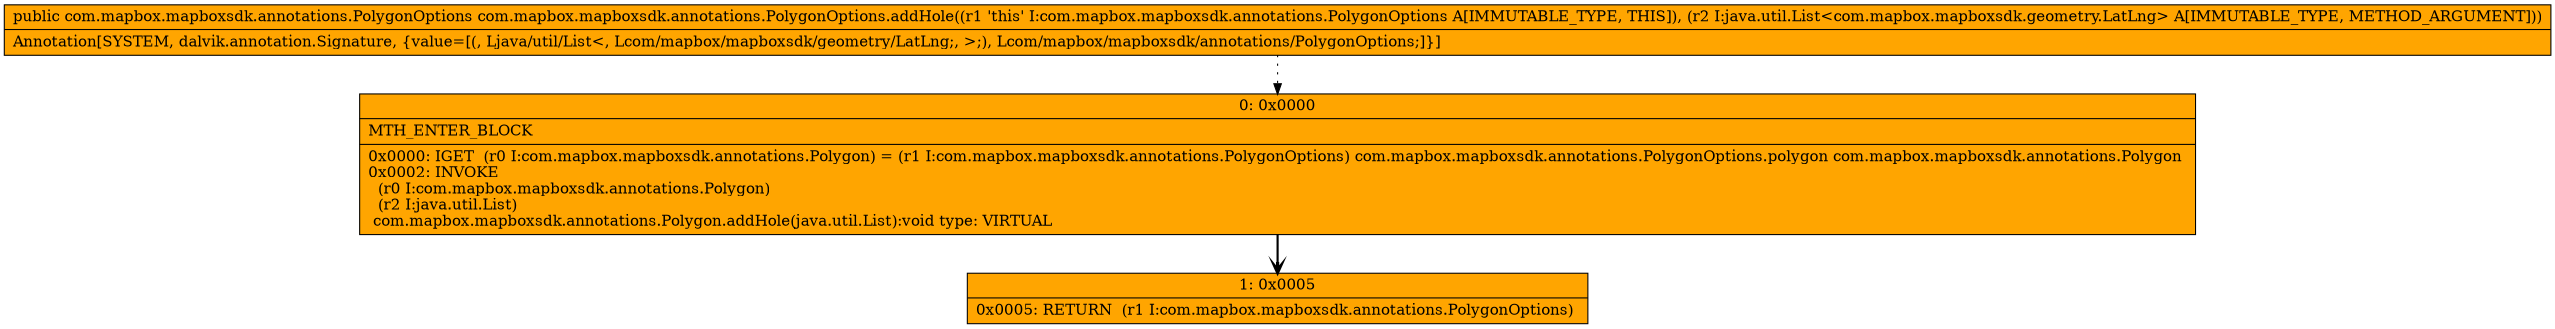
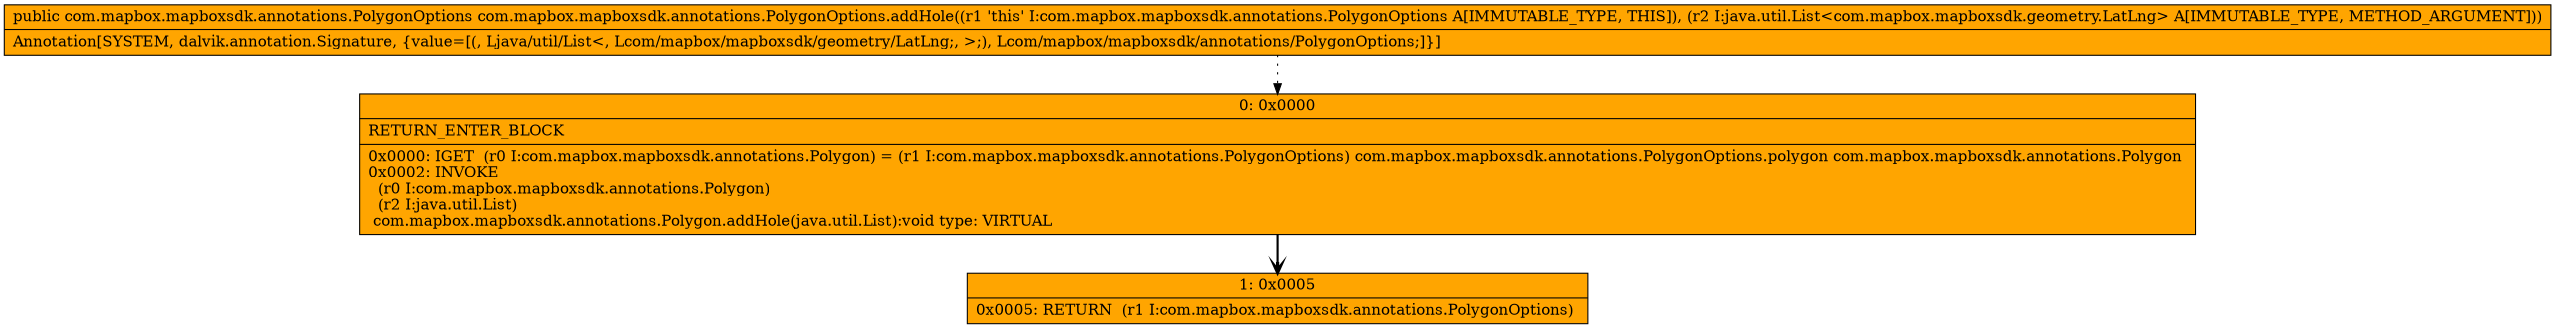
(451, 131) -> (466, 131)
